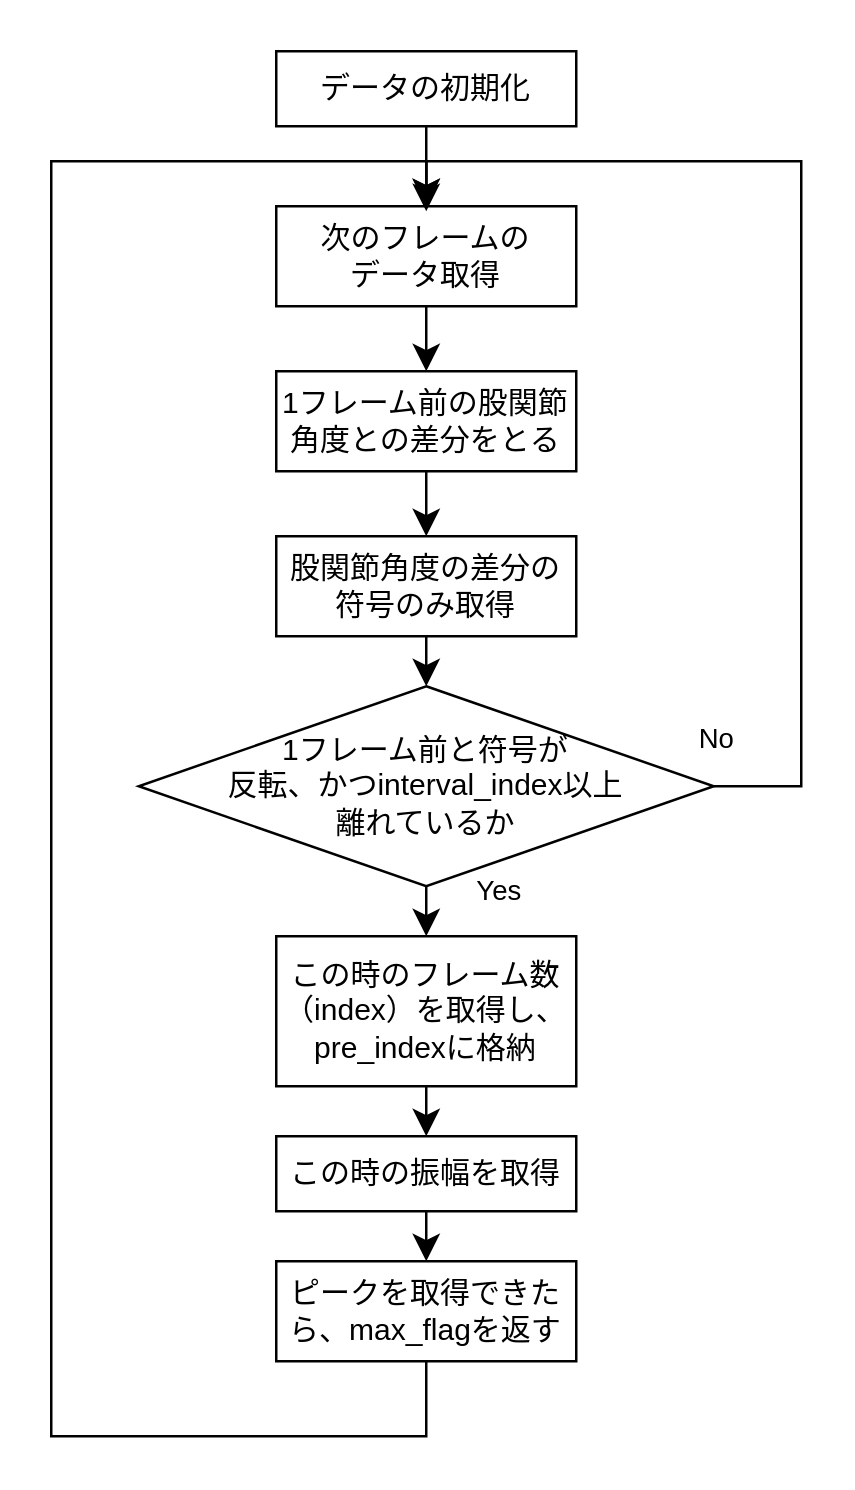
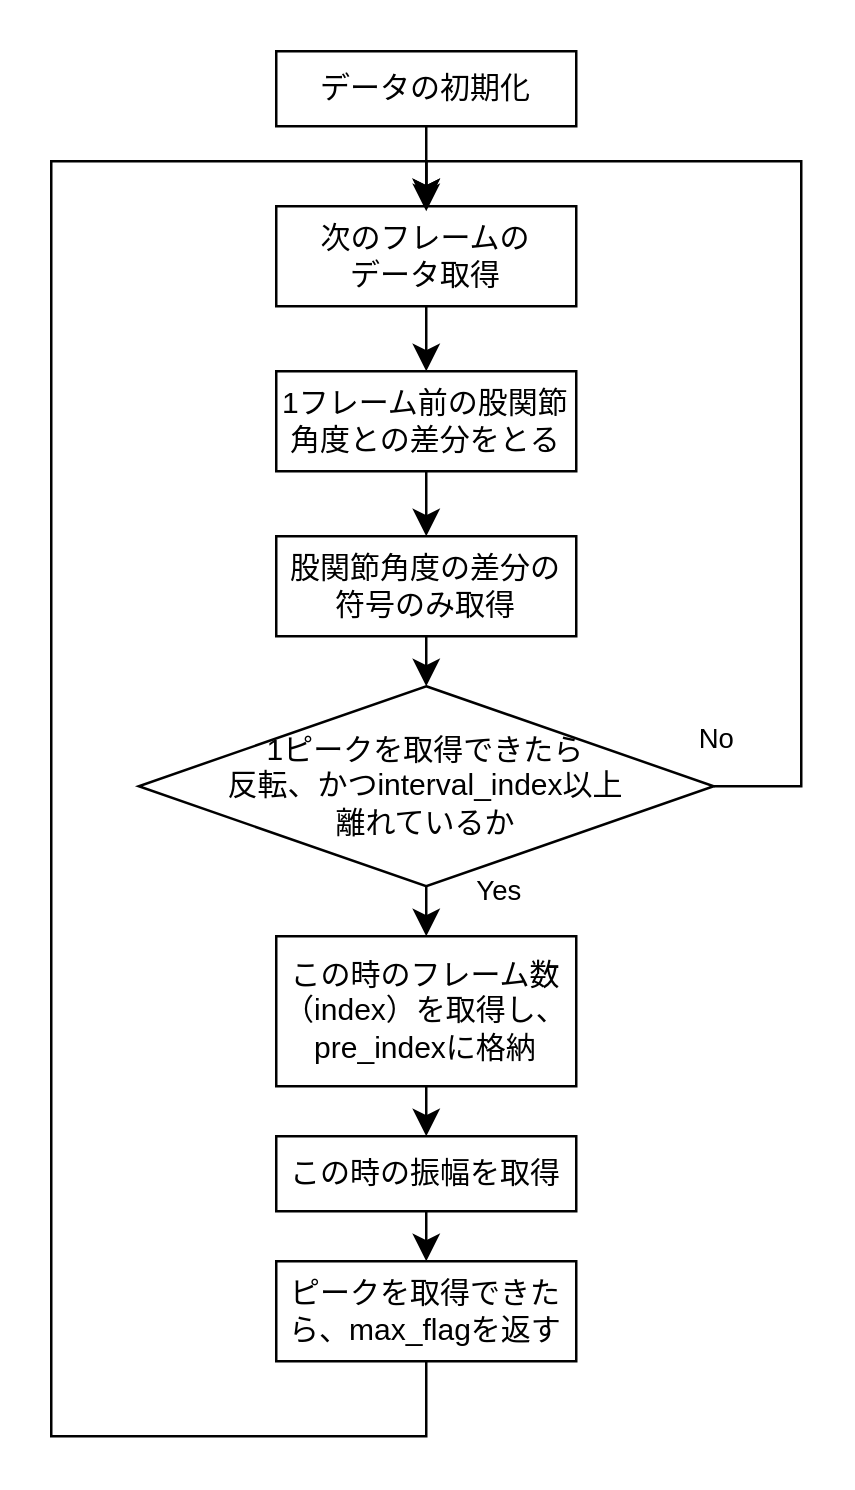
(426, 786) -> (426, 786)
